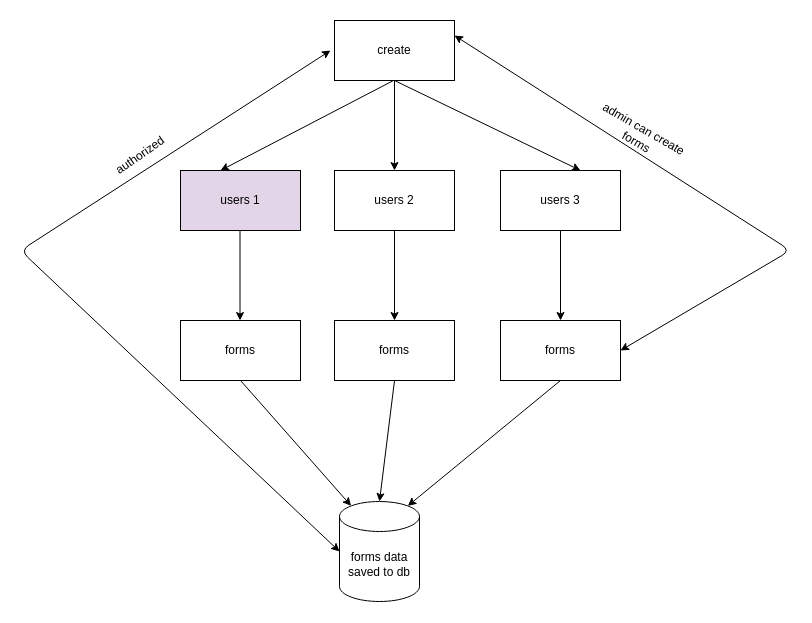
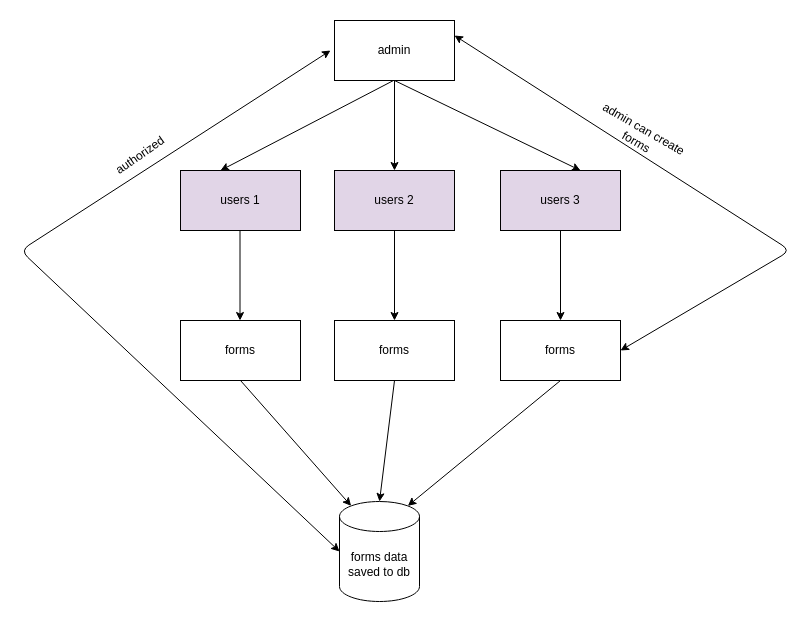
(395, 51) -> (395, 51)
(395, 201) -> (395, 201)
(561, 201) -> (561, 201)
